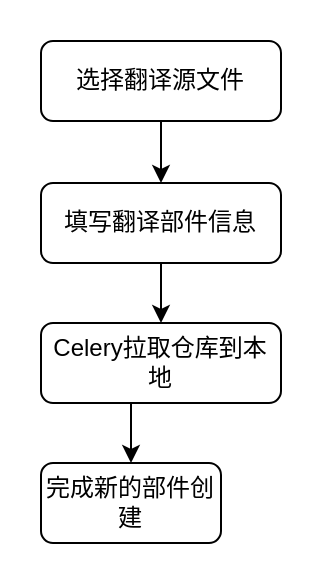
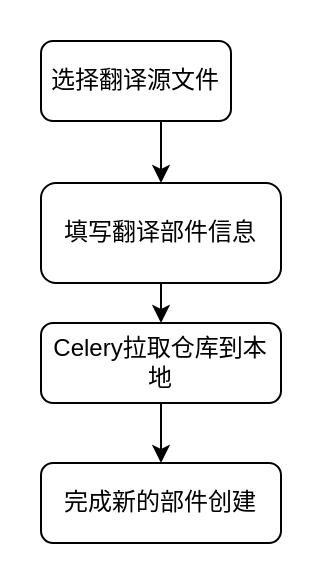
(161, 81) -> (136, 81)
(161, 223) -> (161, 233)
(131, 503) -> (161, 503)
